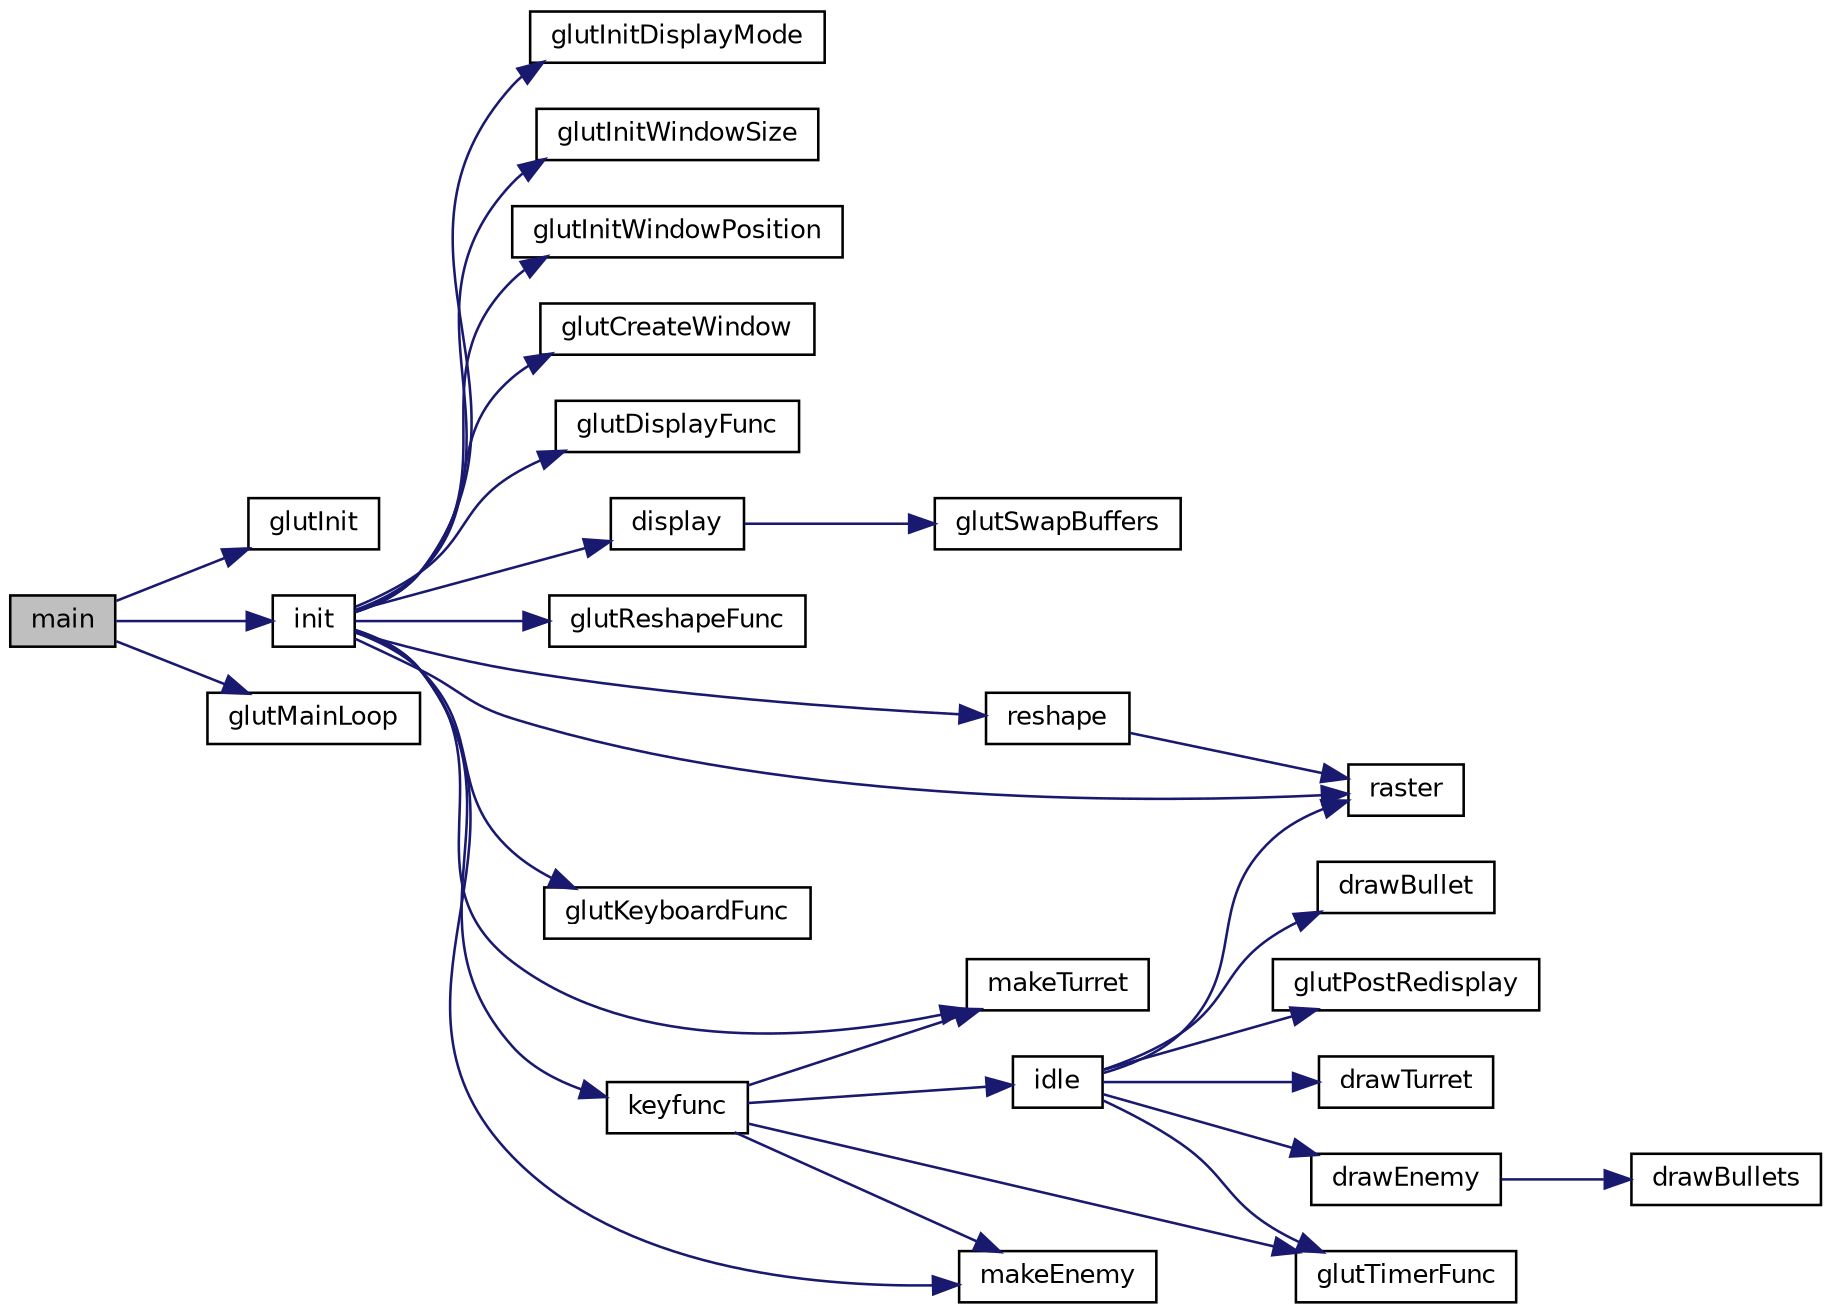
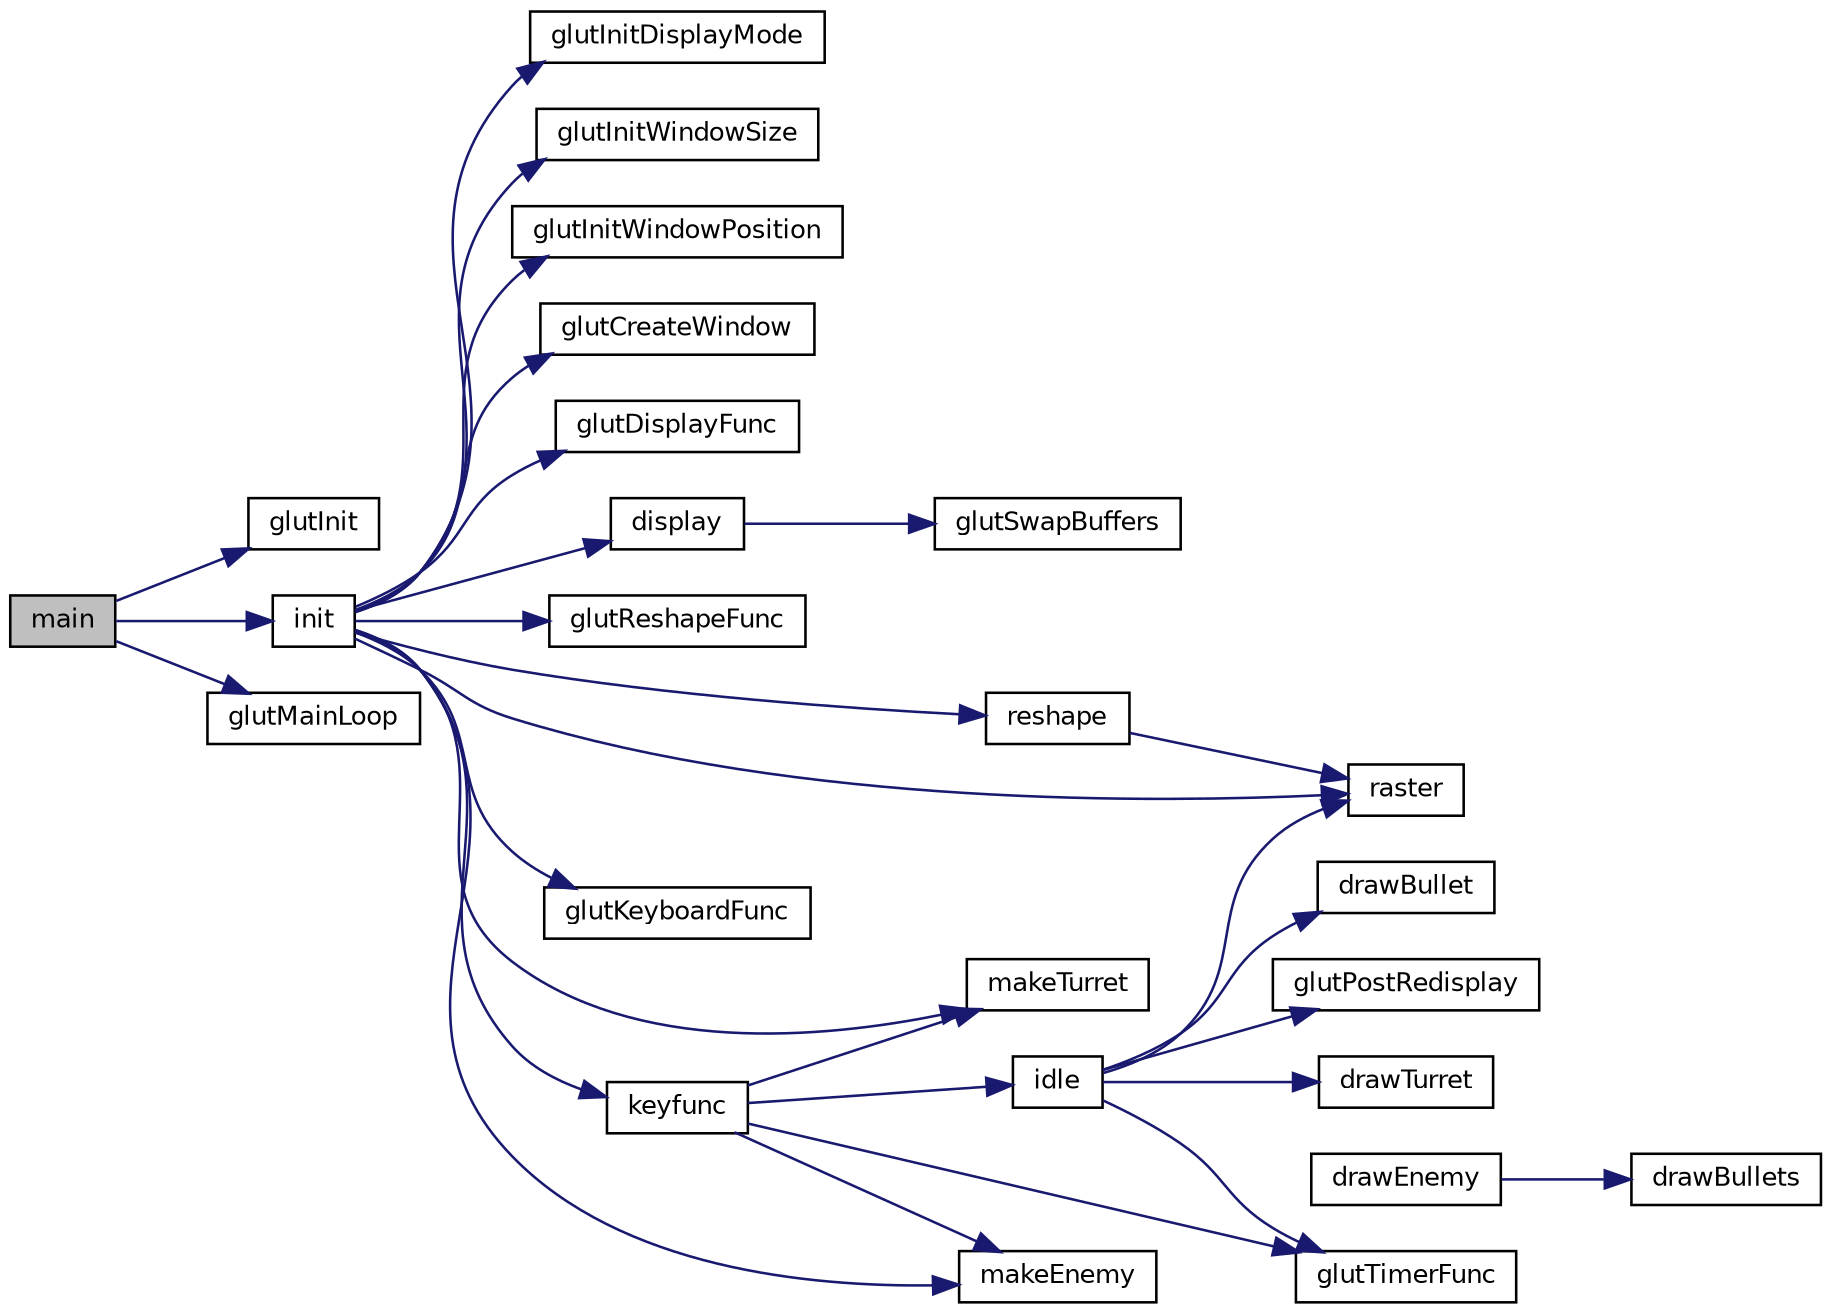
(1198, 1121) -> none
